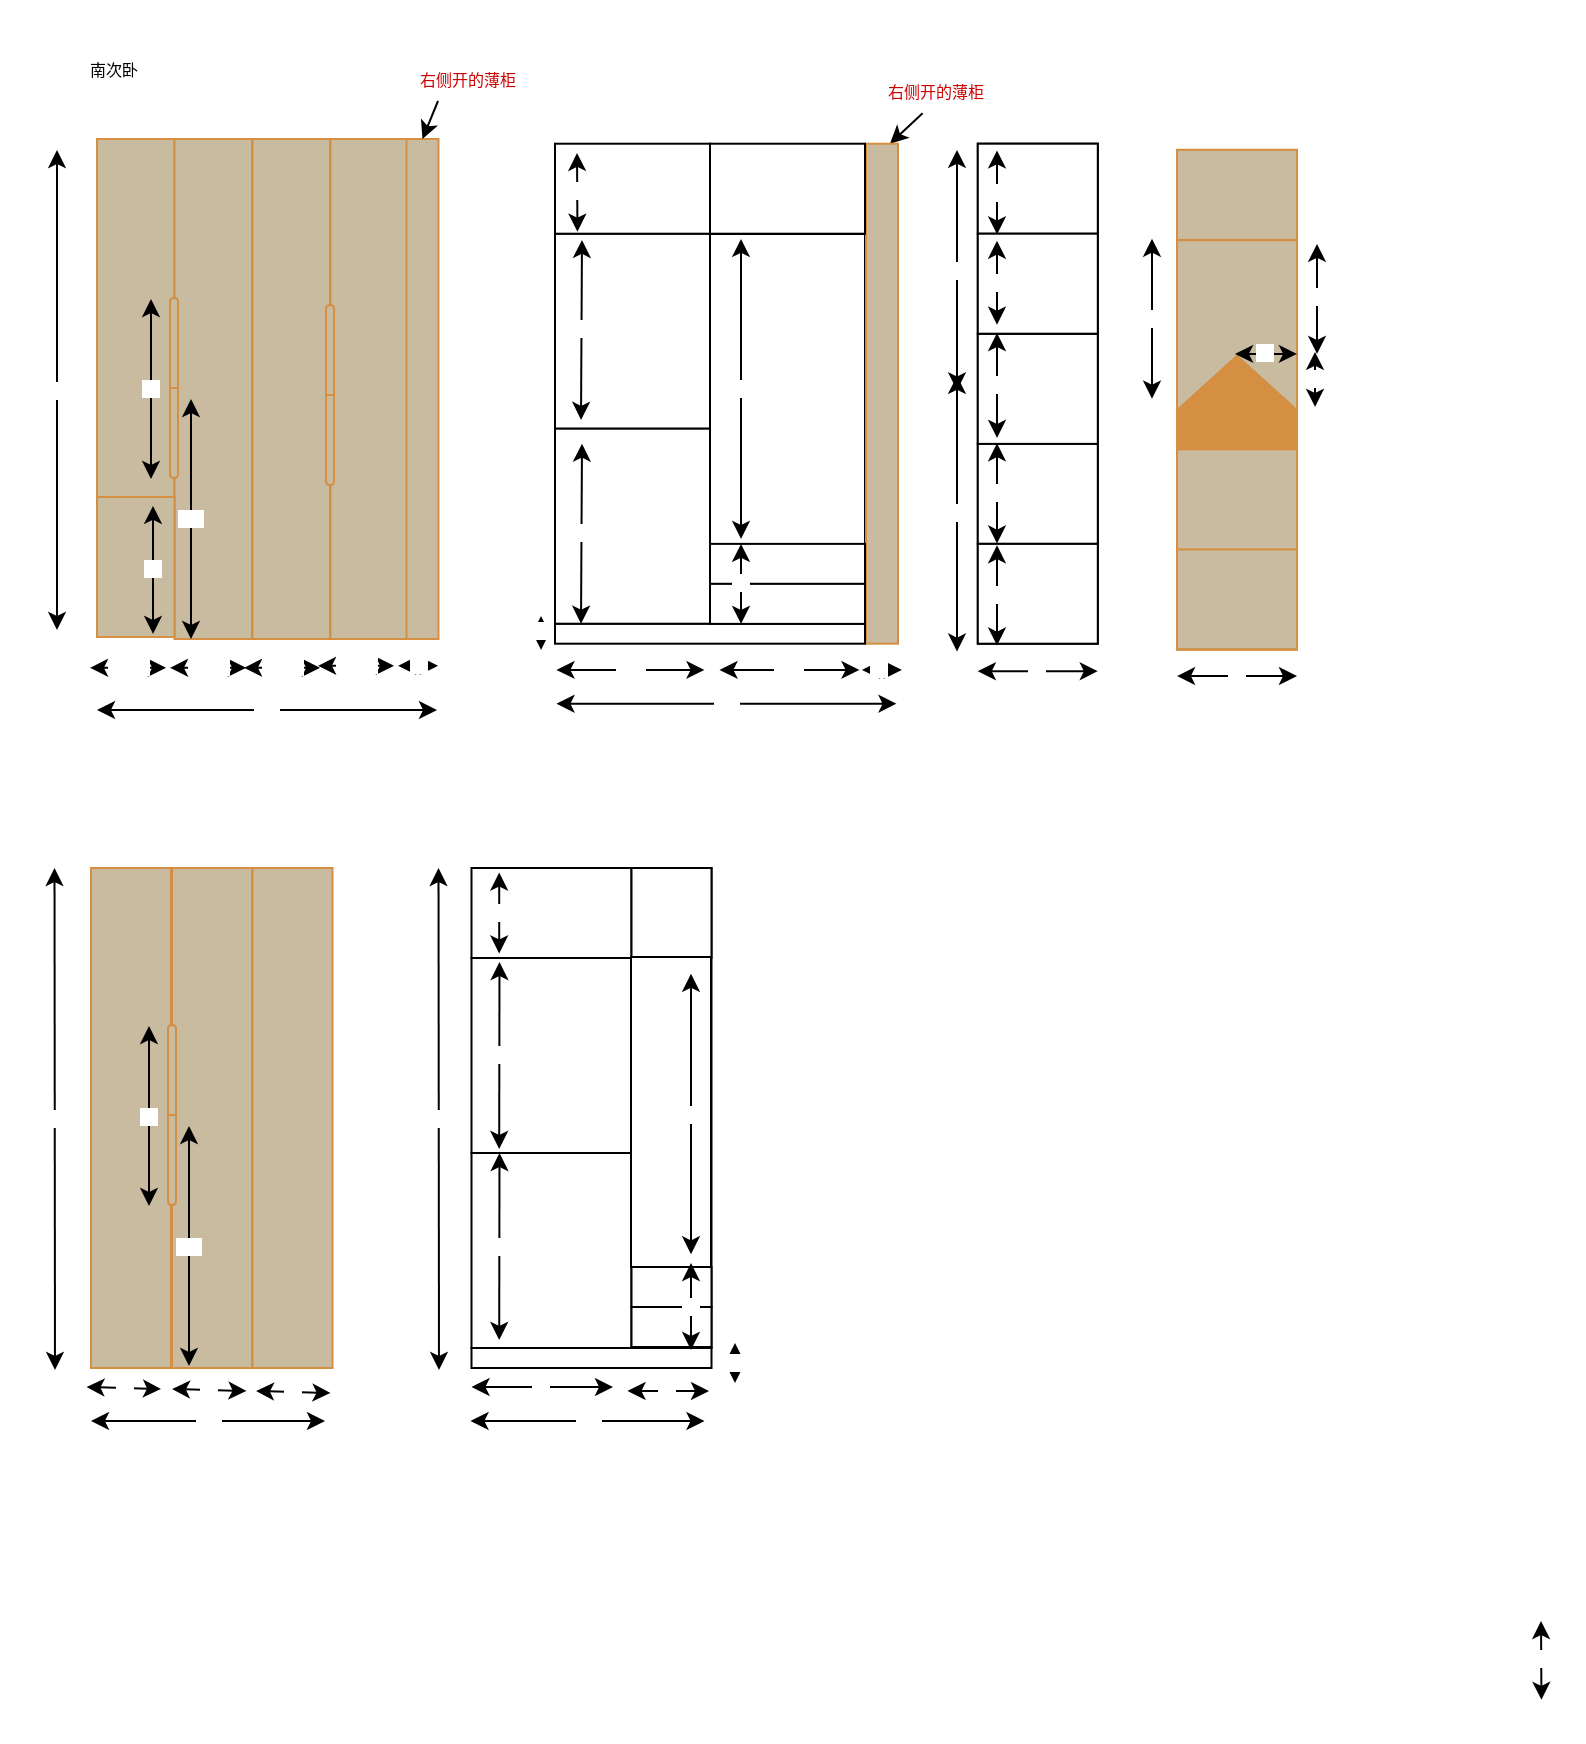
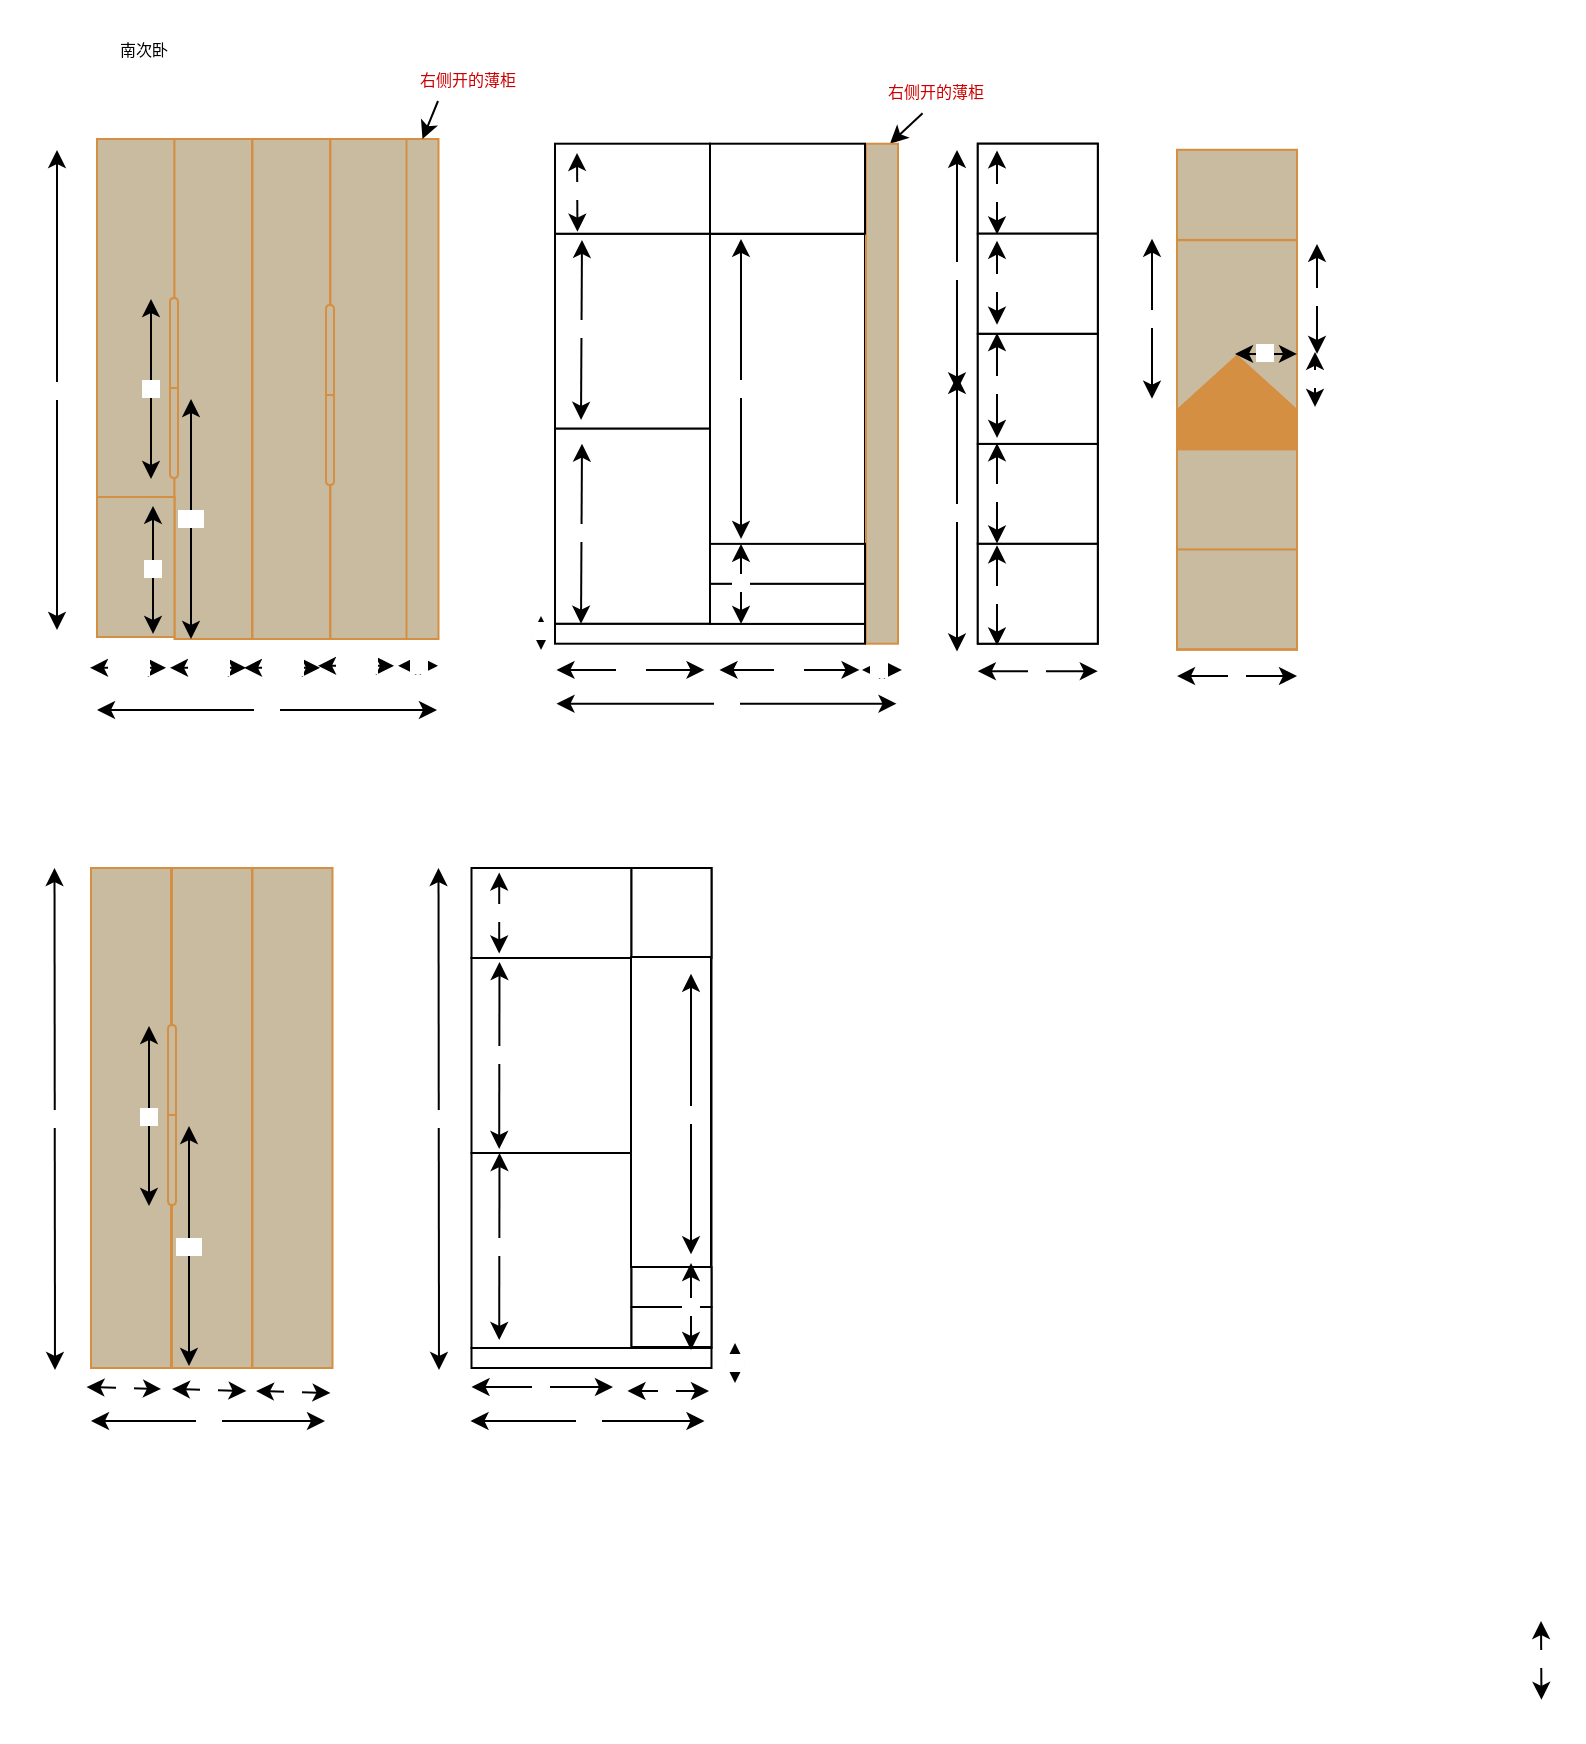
(115, 71) -> (145, 51)
